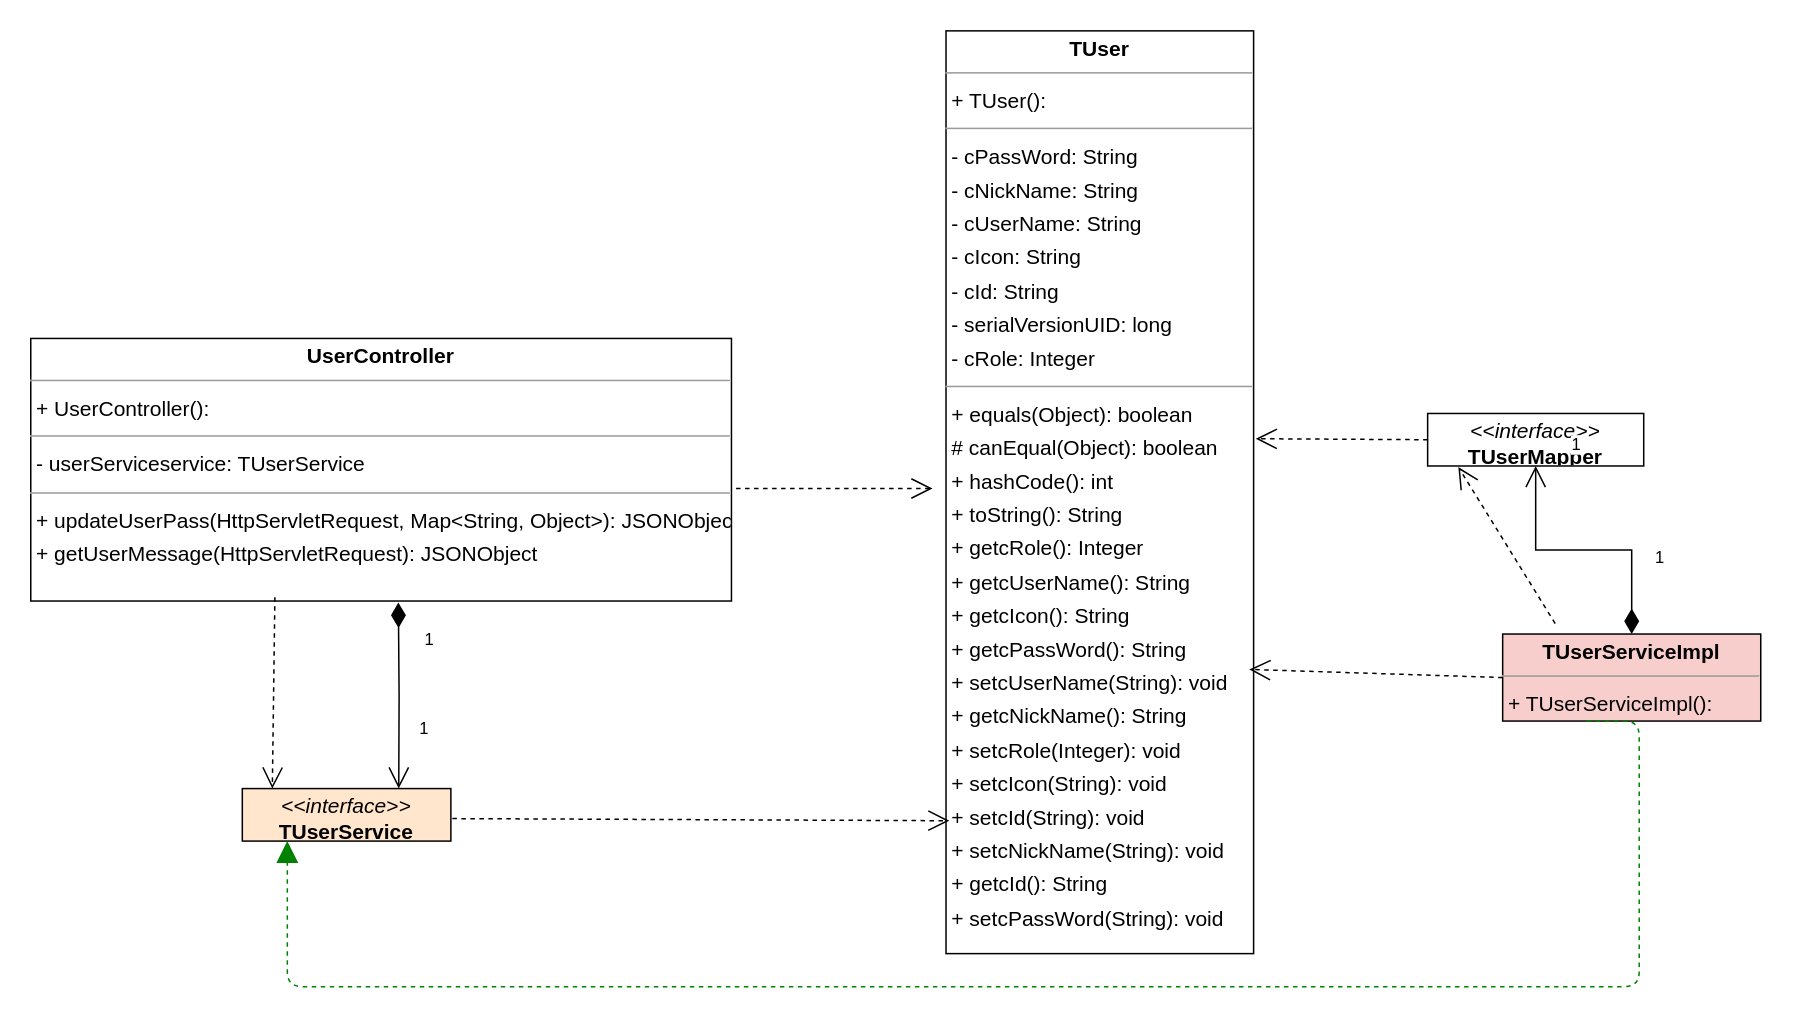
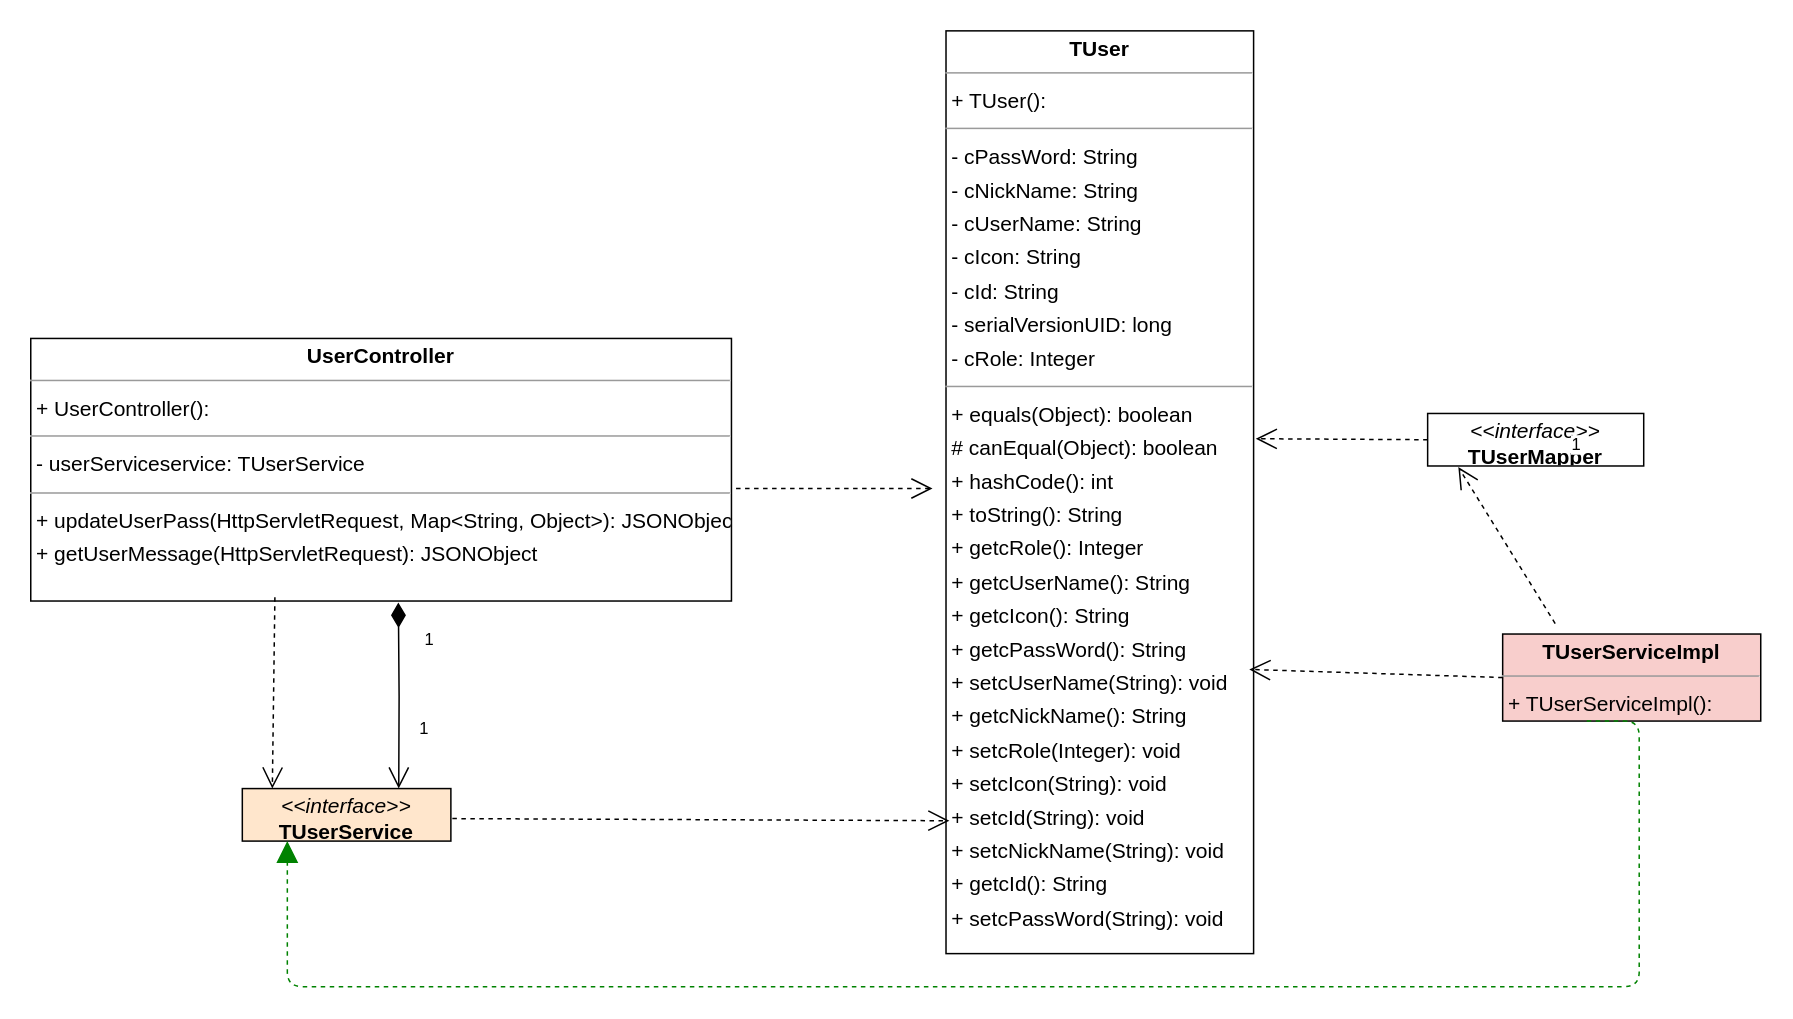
(1573, 550) -> none
